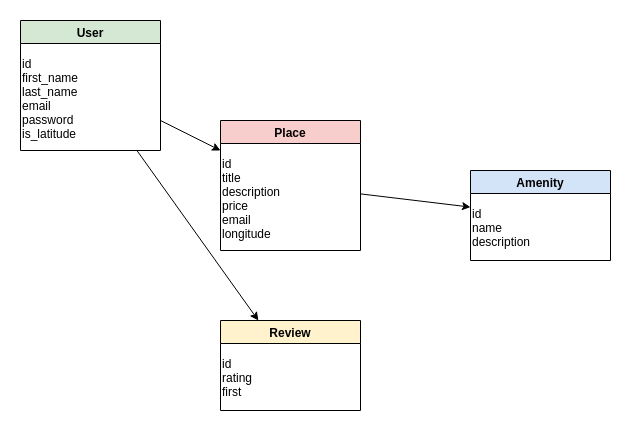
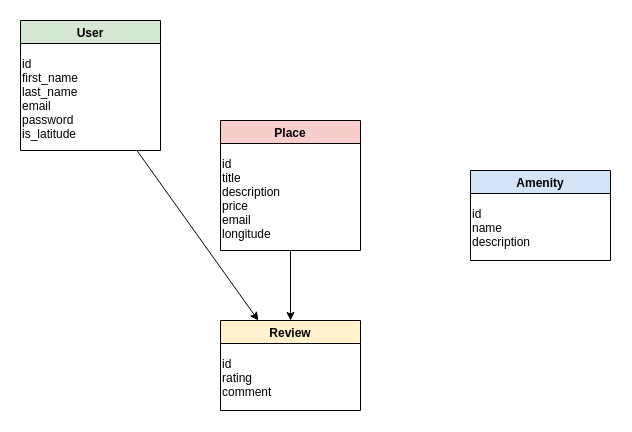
(189, 135) -> none
(413, 200) -> none
none -> (291, 283)
(227, 364) -> (227, 364)
